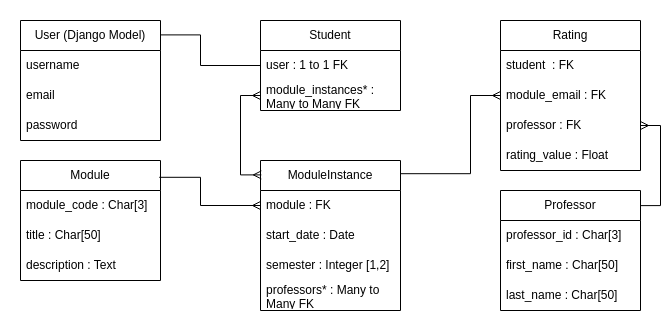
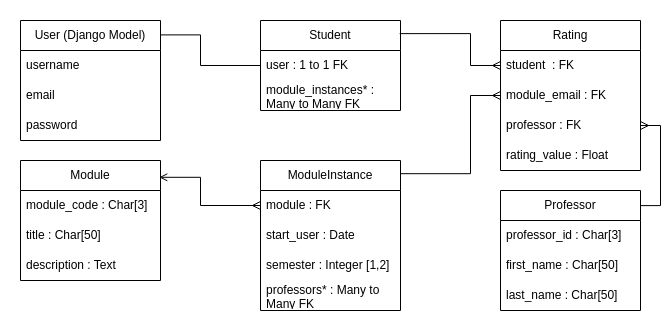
none -> (465, 34)
(241, 136) -> none
(163, 177) -> (164, 177)
(319, 236) -> (319, 236)
